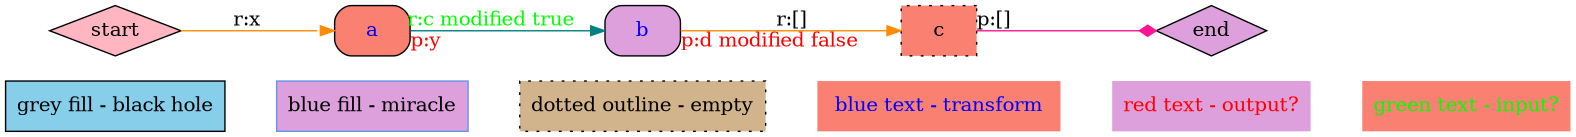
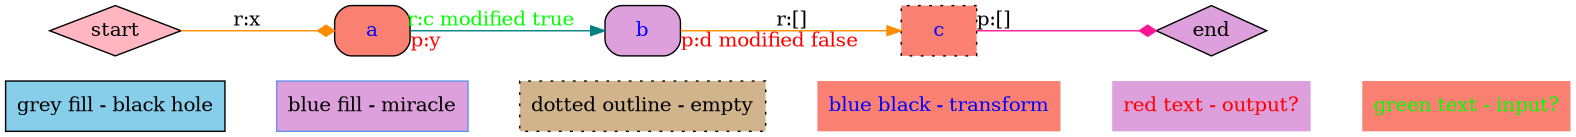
(249, 31) -> (249, 31)
(939, 31) -> (939, 31)
(939, 106) -> (939, 106)
